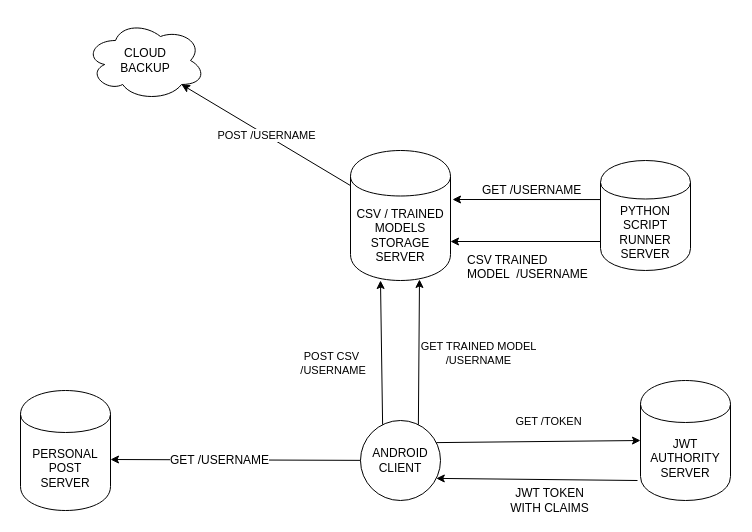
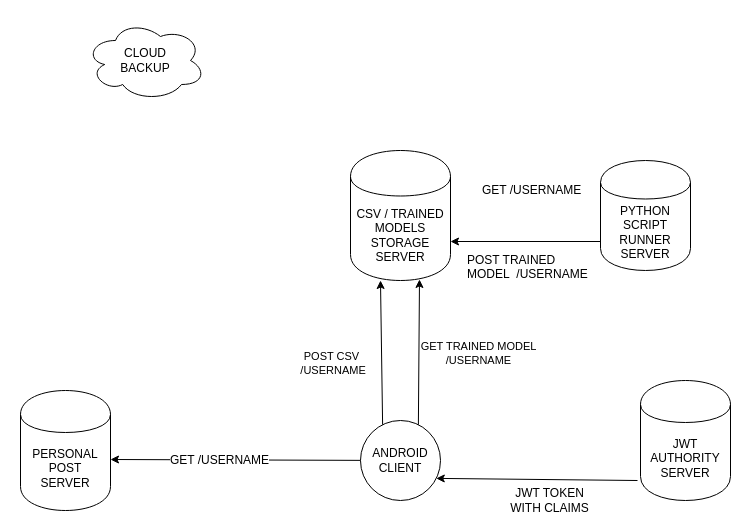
(269, 137) -> none
(530, 200) -> none
(521, 268) -> (521, 268)
(535, 442) -> none
